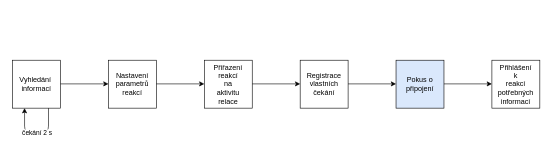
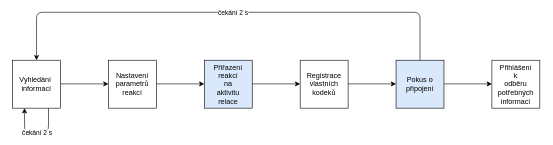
none -> (36, 31)
(228, 84) -> (228, 84)
(324, 84) -> (324, 84)
(516, 84) -> (516, 84)
